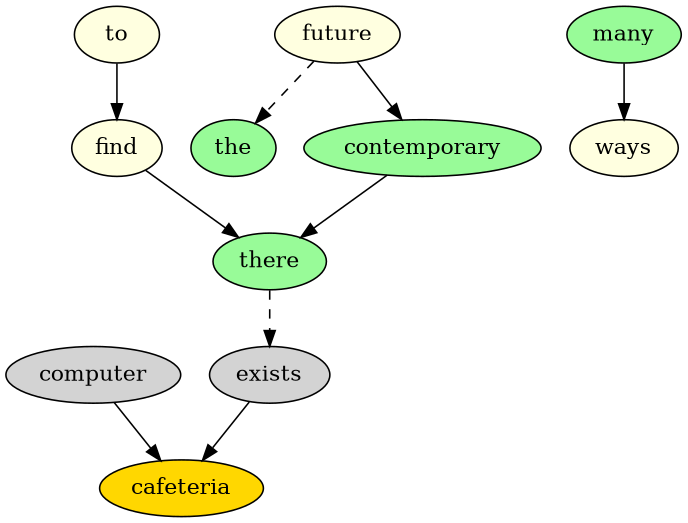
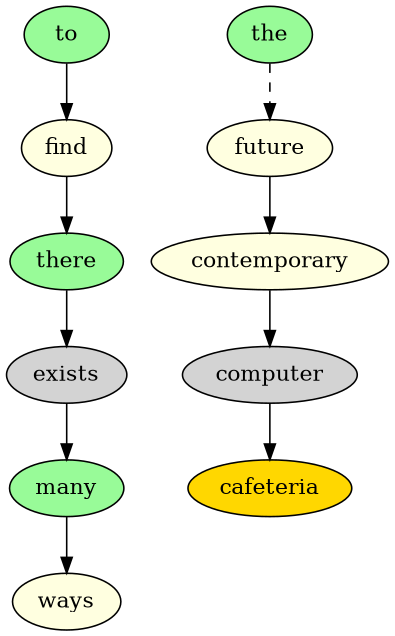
(117, 35) -> (67, 35)
(290, 86) -> (270, 84)
(422, 148) -> (270, 261)
(350, 202) -> (270, 310)
(270, 310) -> (67, 310)
(231, 425) -> (67, 424)
